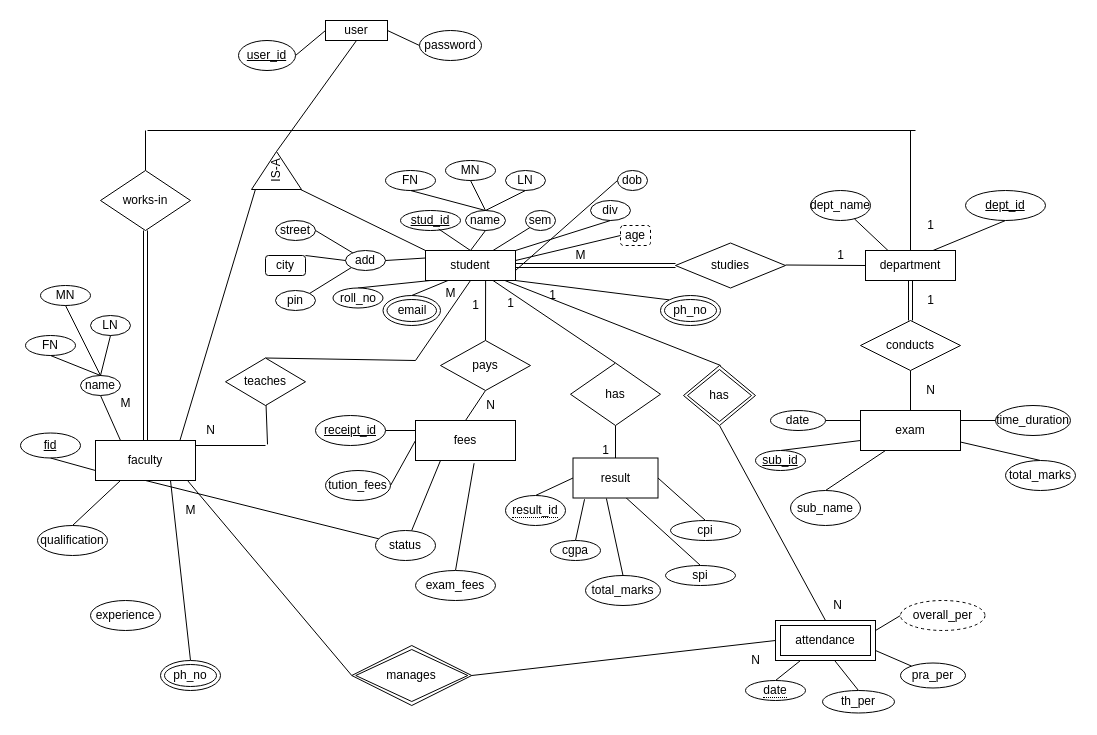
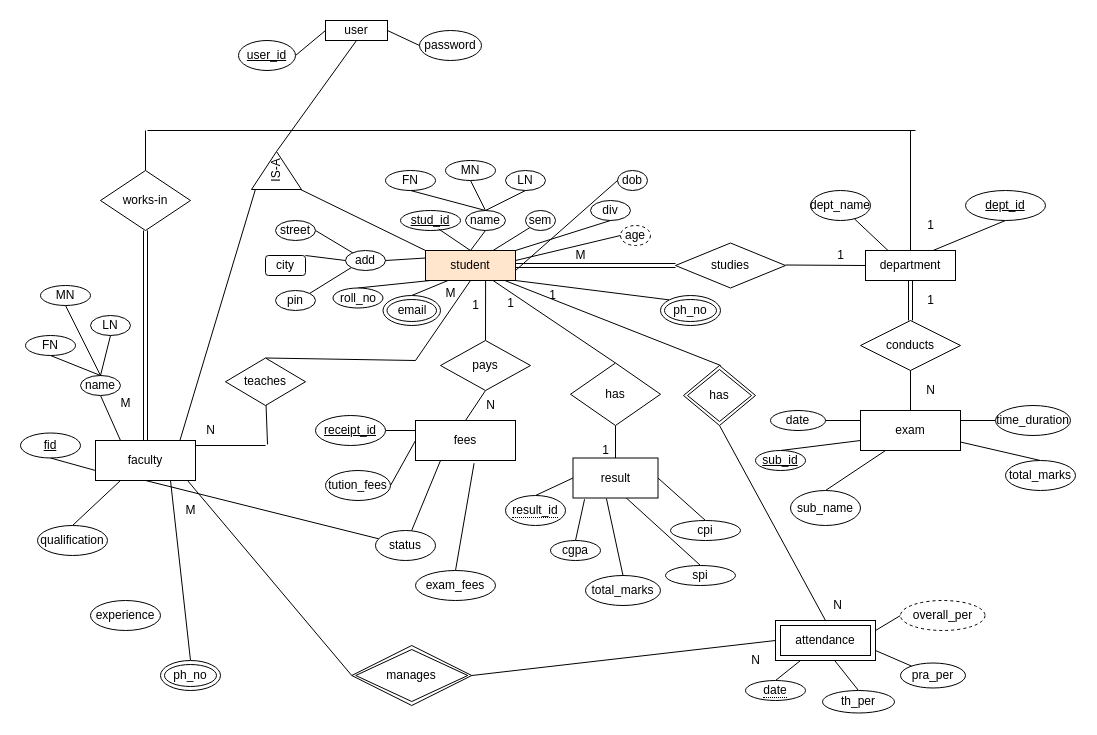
(636, 236) -> (636, 236)
(471, 266) -> (471, 266)
